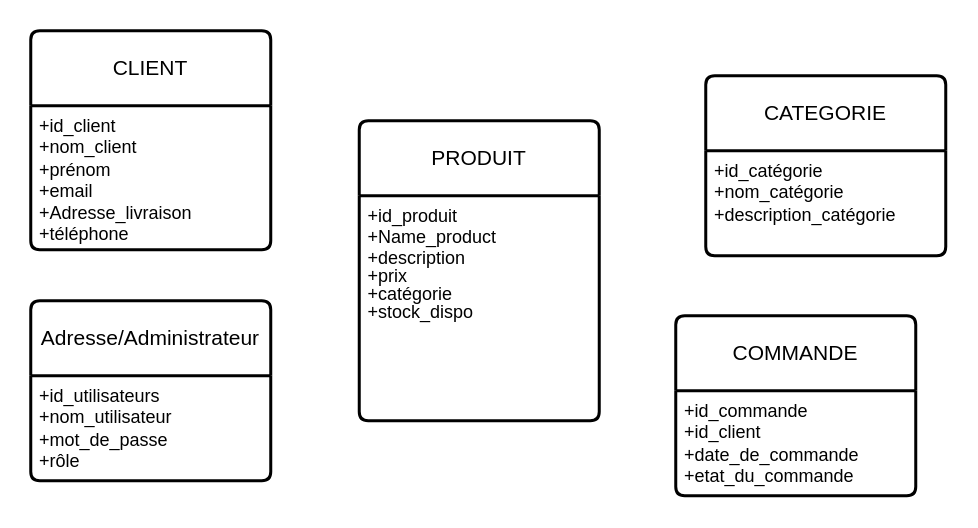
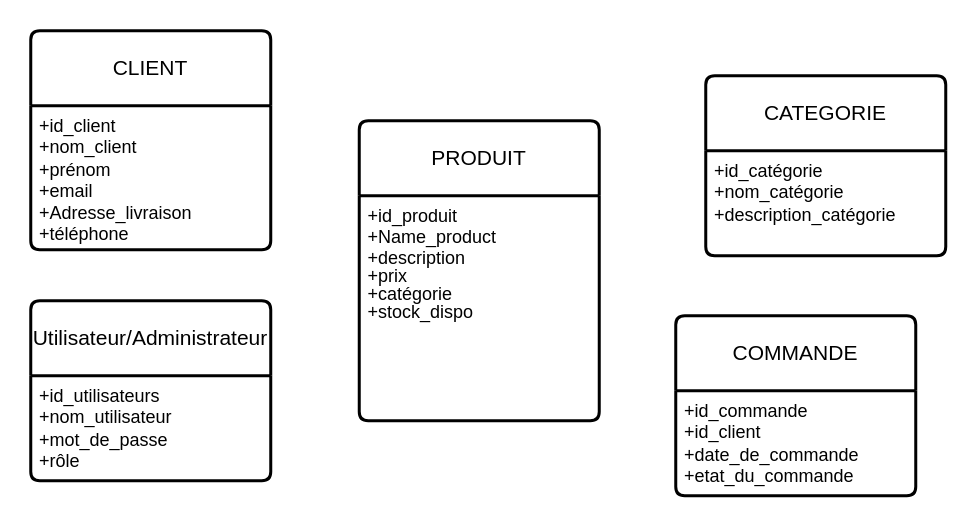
(151, 338) -> (151, 338)
